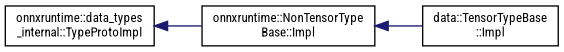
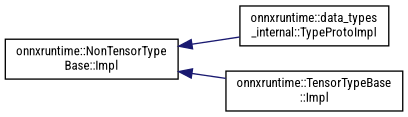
(185, 26) -> (216, 41)
(490, 26) -> (314, 91)
